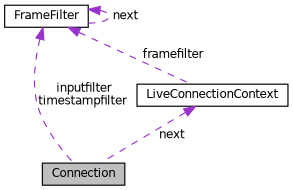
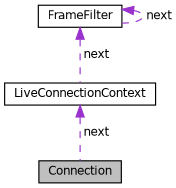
(171, 55) -> (95, 55)
(38, 106) -> none
